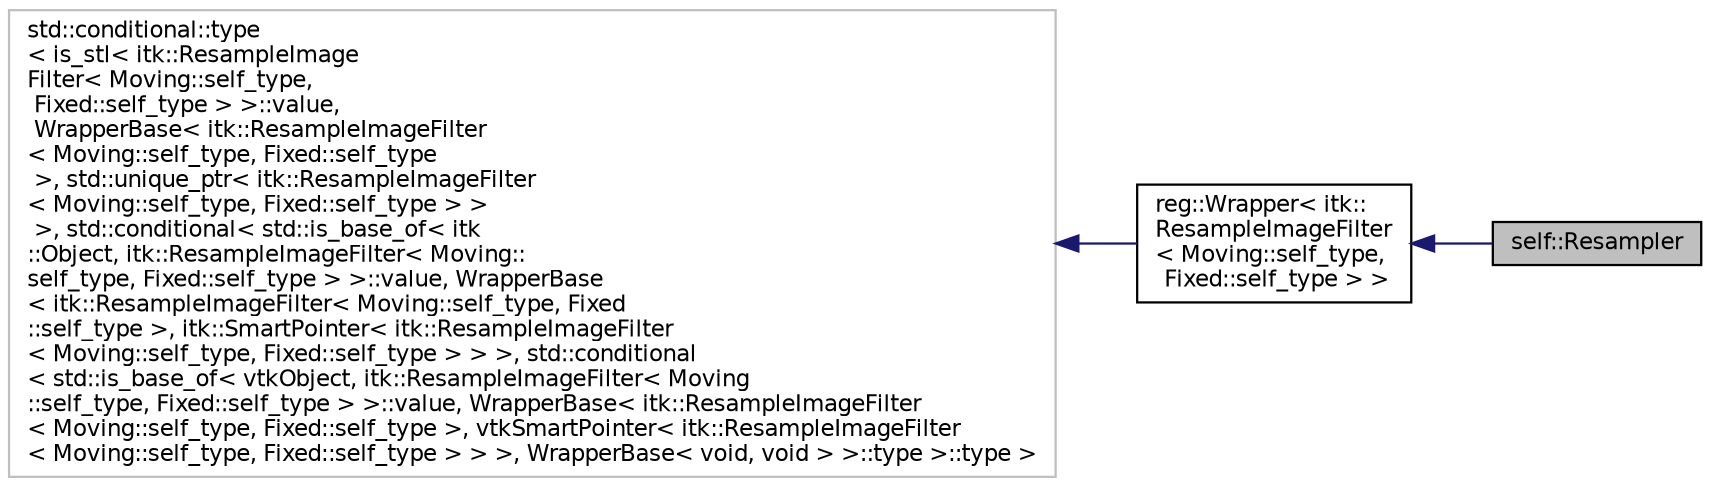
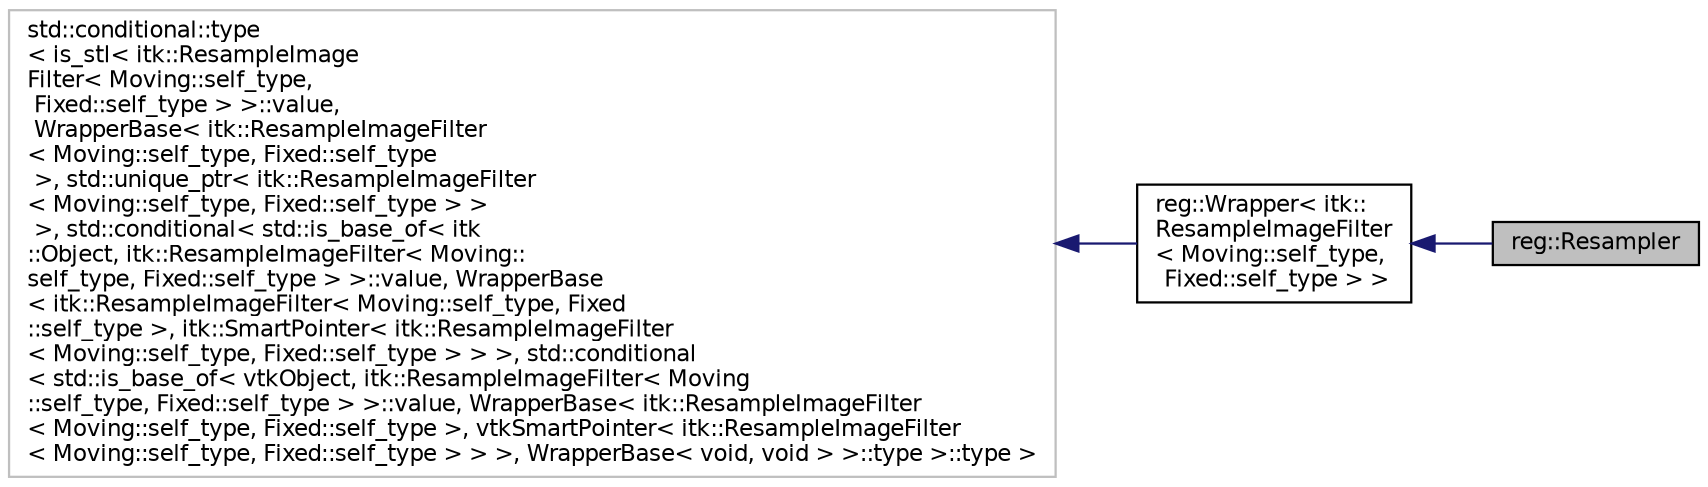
(1597, 244) -> (1596, 244)
